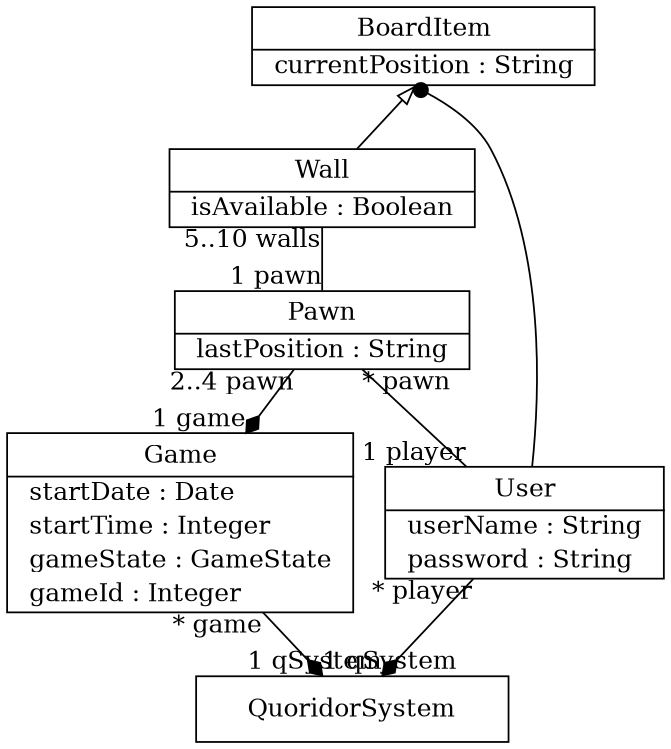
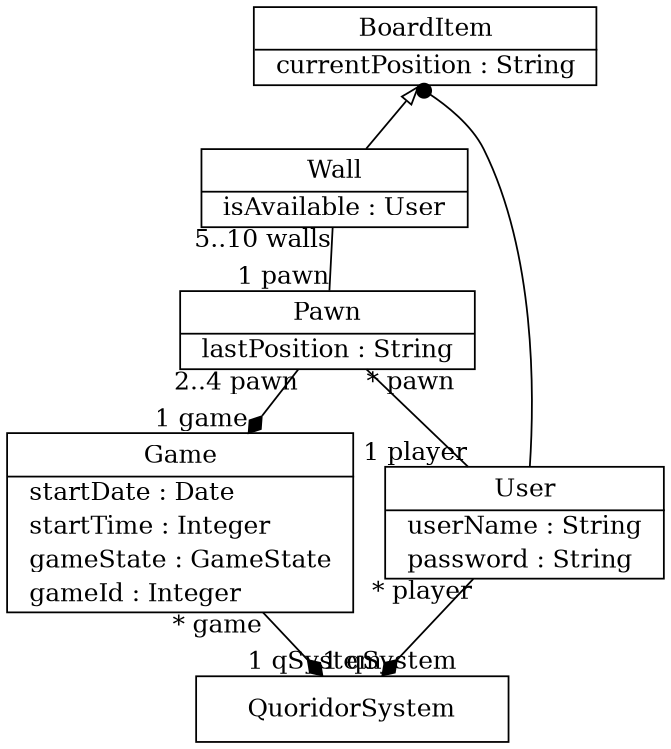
(322, 208) -> (335, 208)
